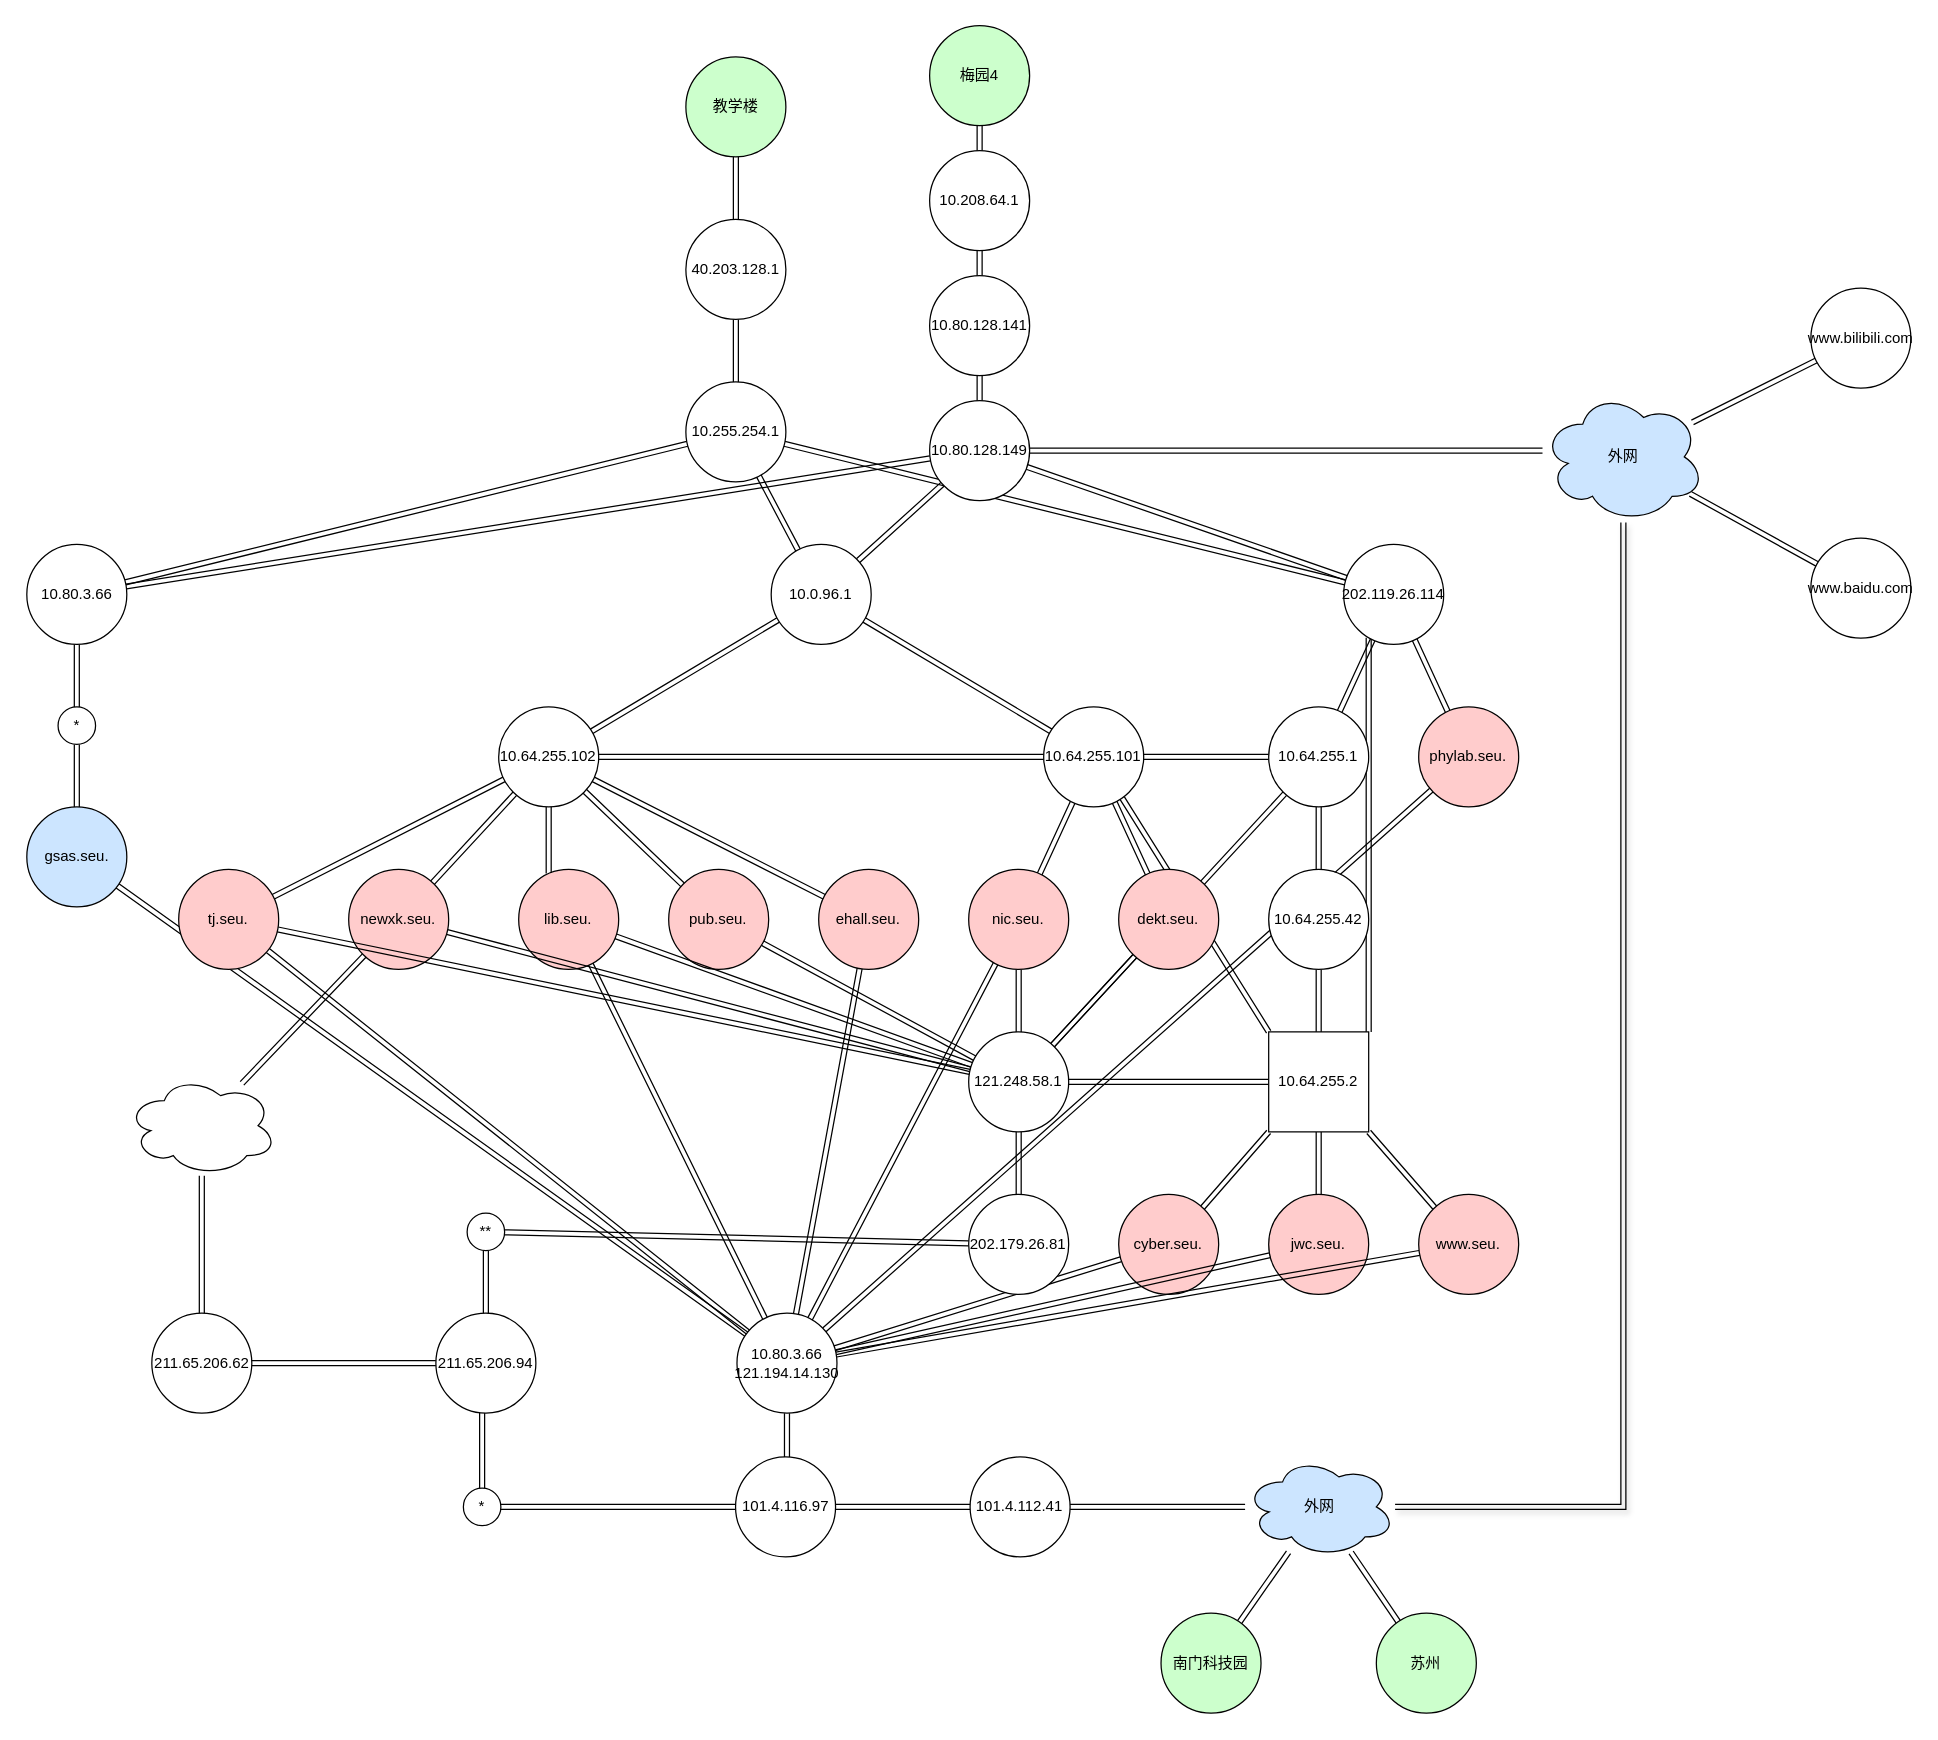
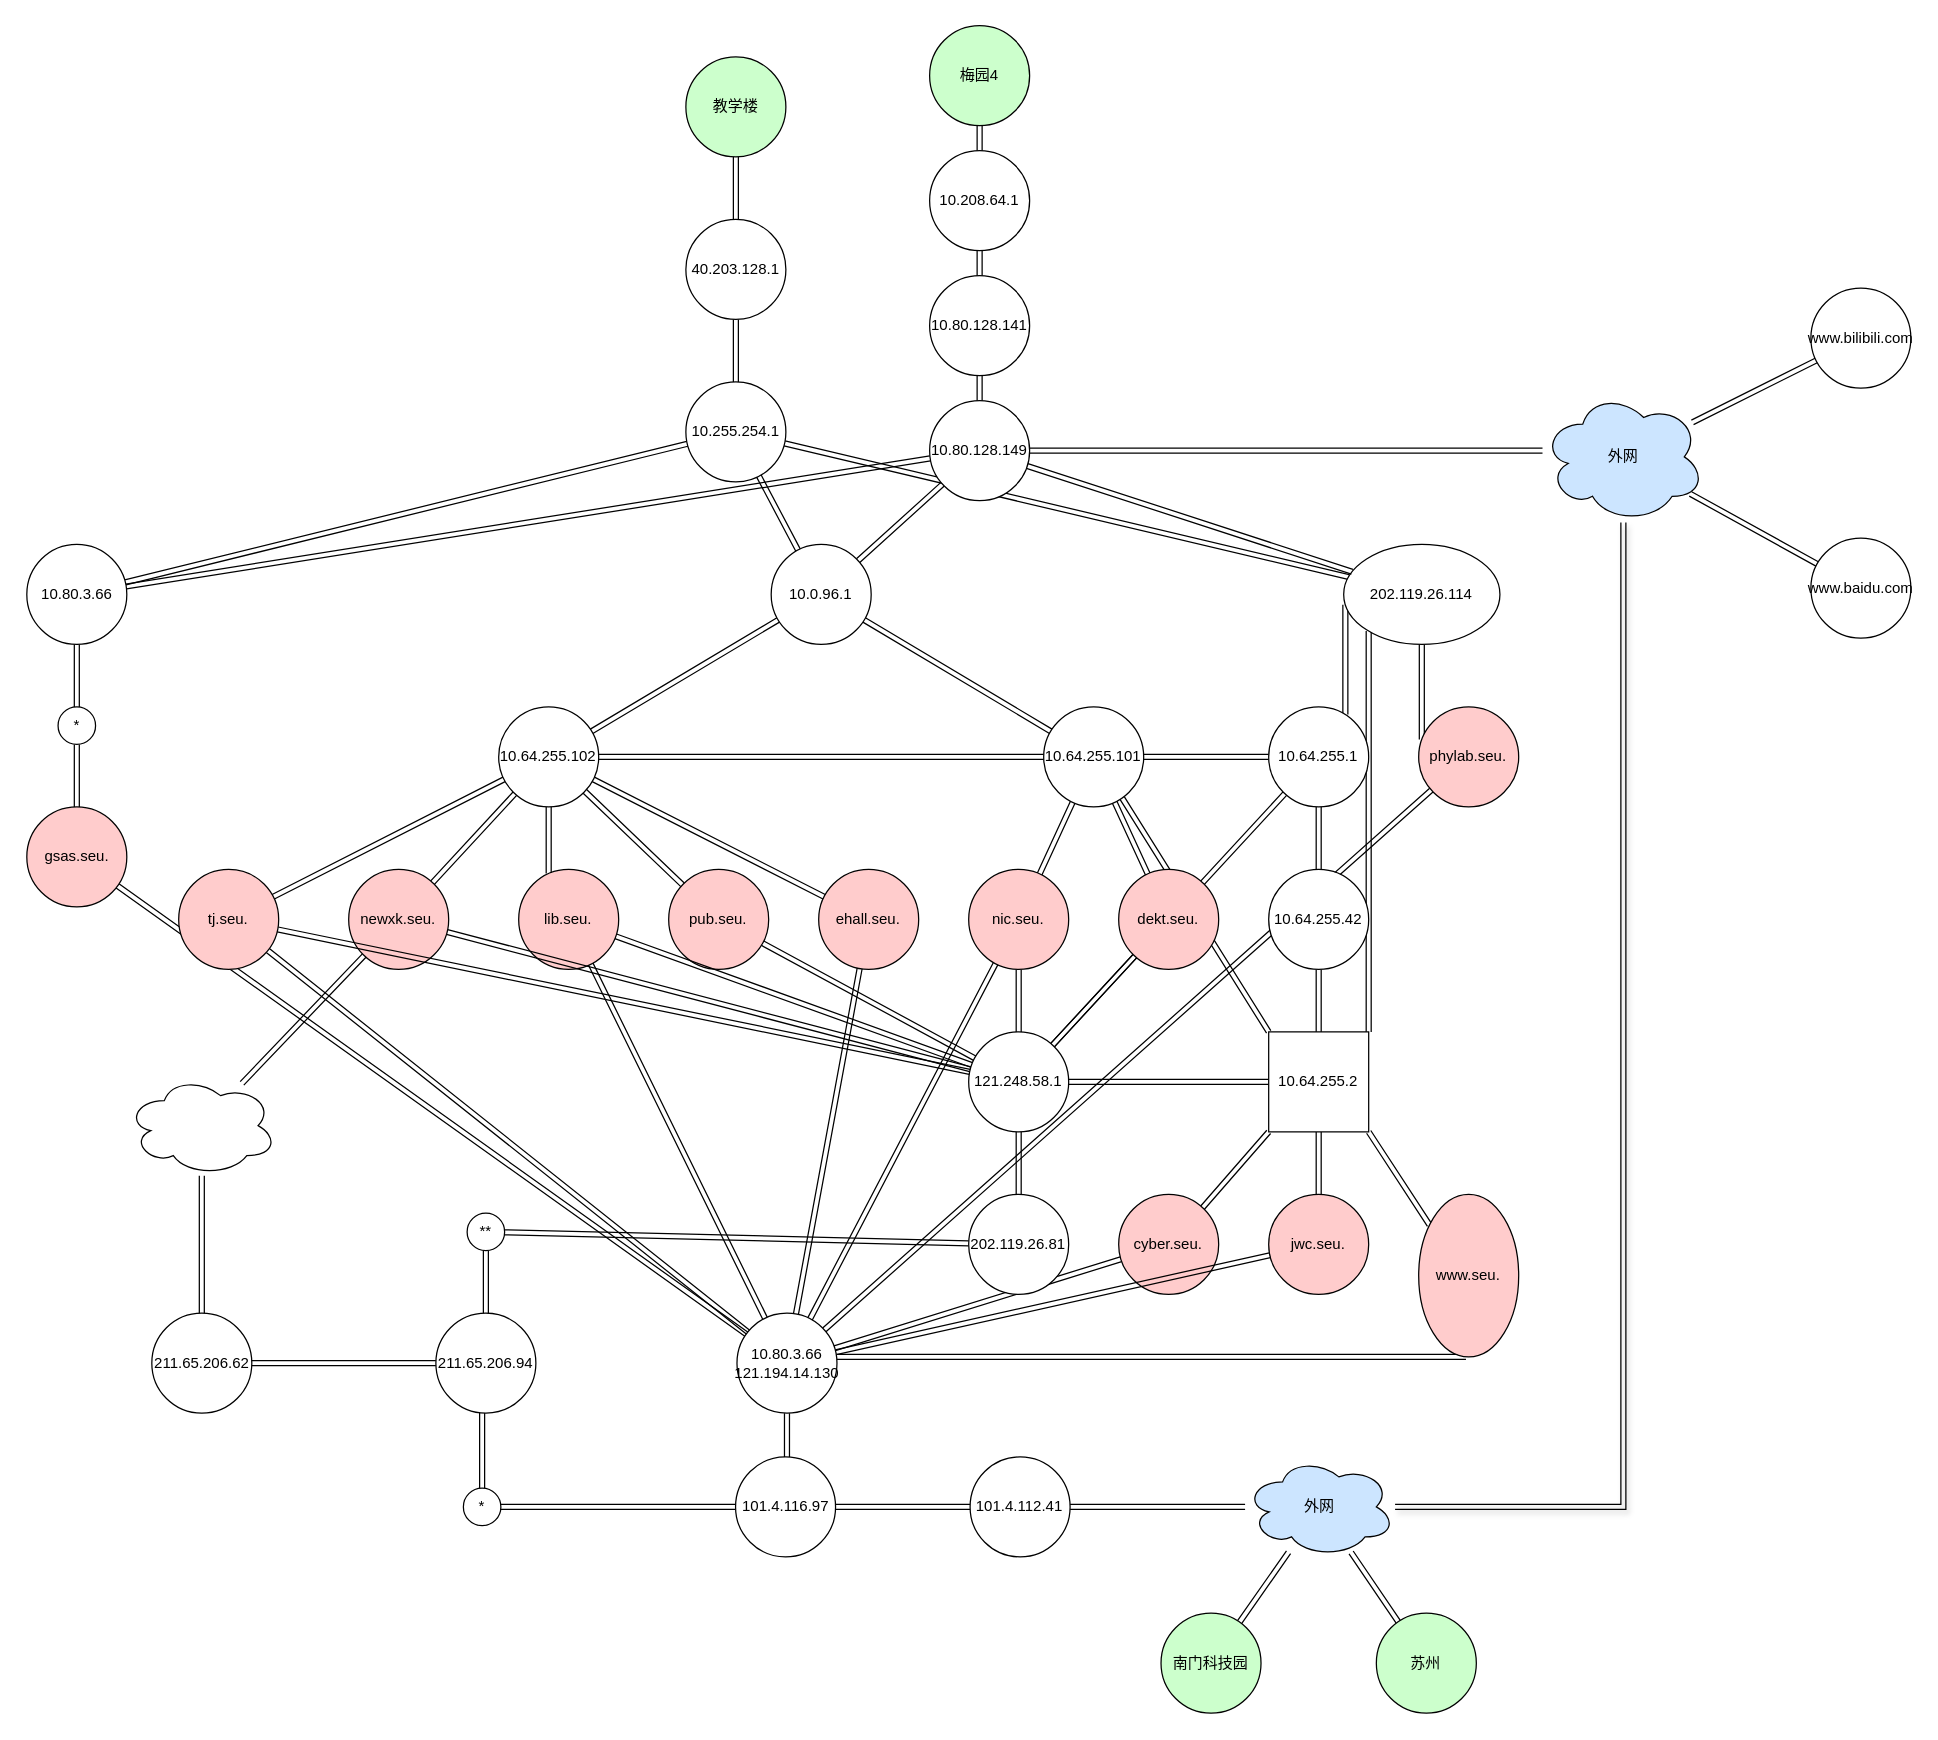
(1393, 594) -> (1422, 594)
(77, 857) -> (77, 857)
(1018, 1244) -> (1018, 1244)
(1468, 1244) -> (1468, 1276)
